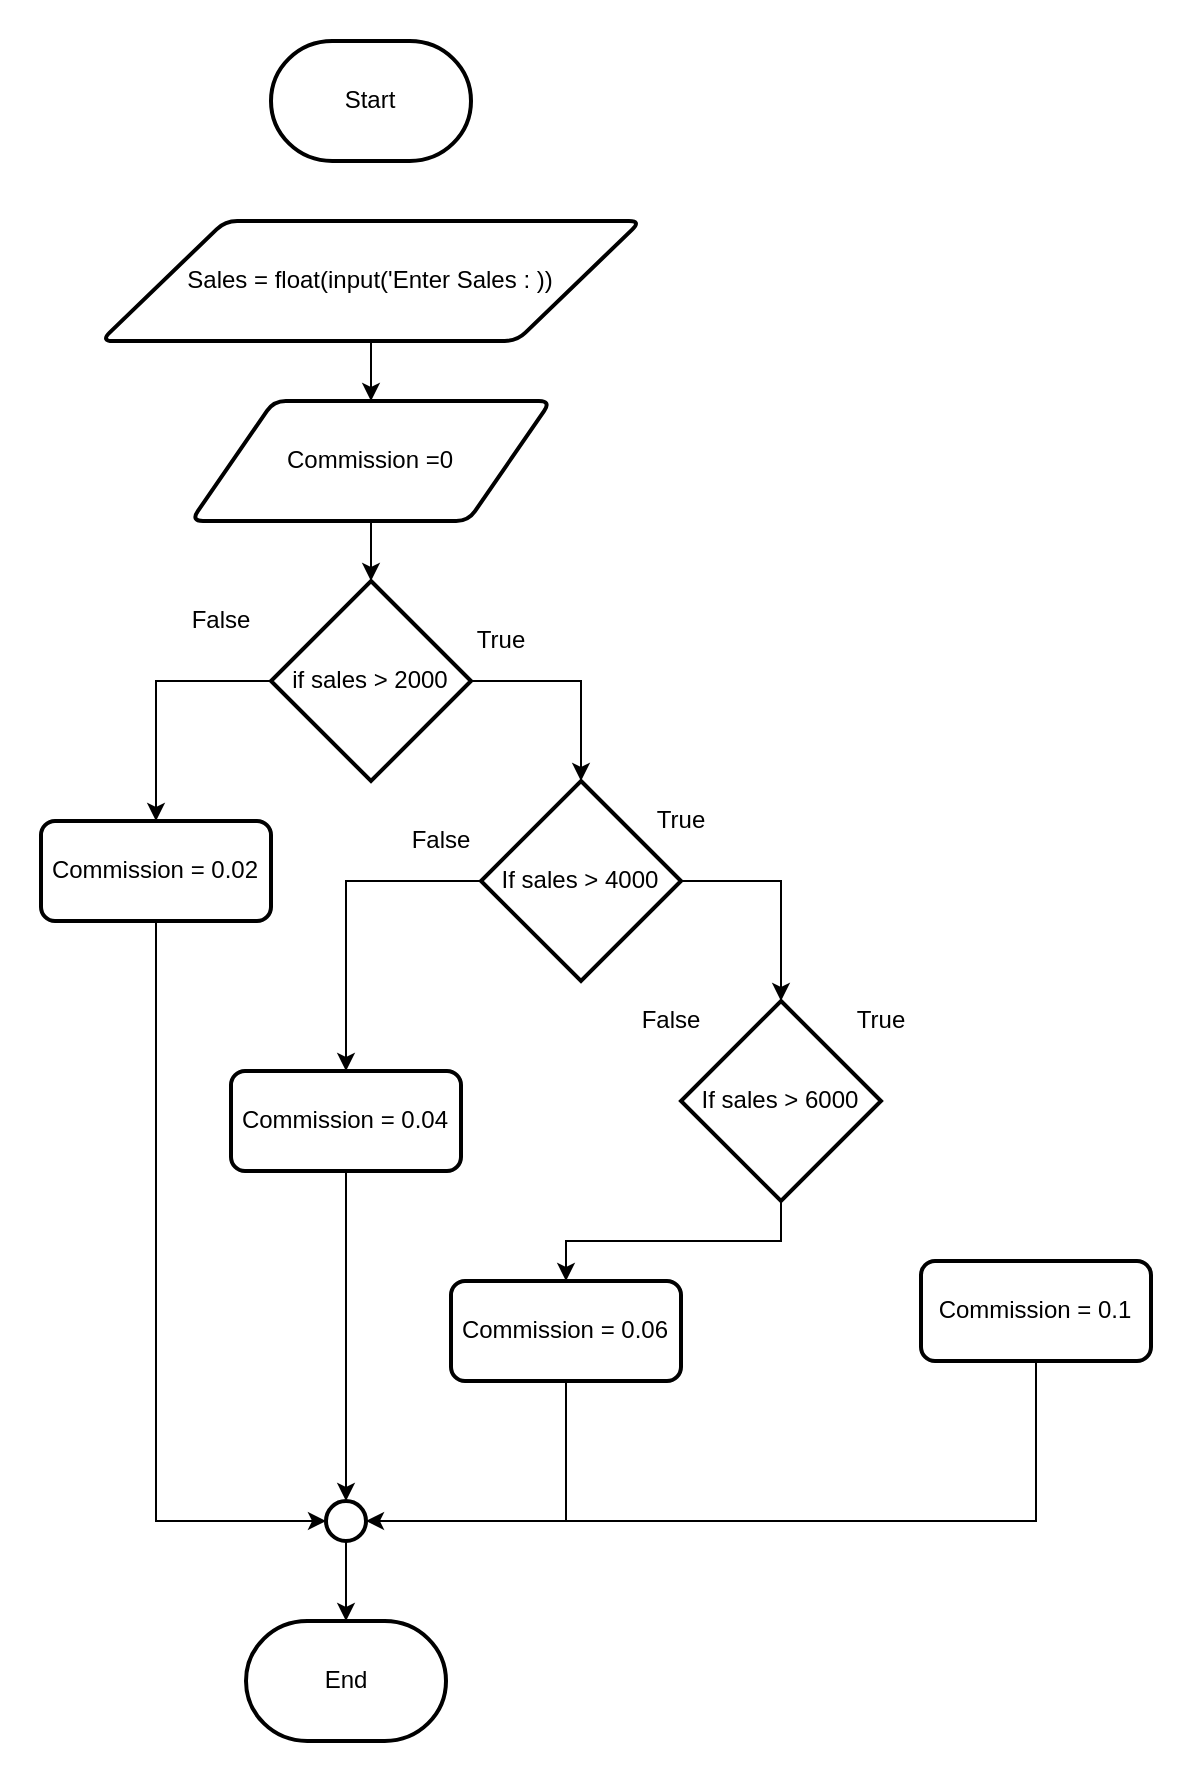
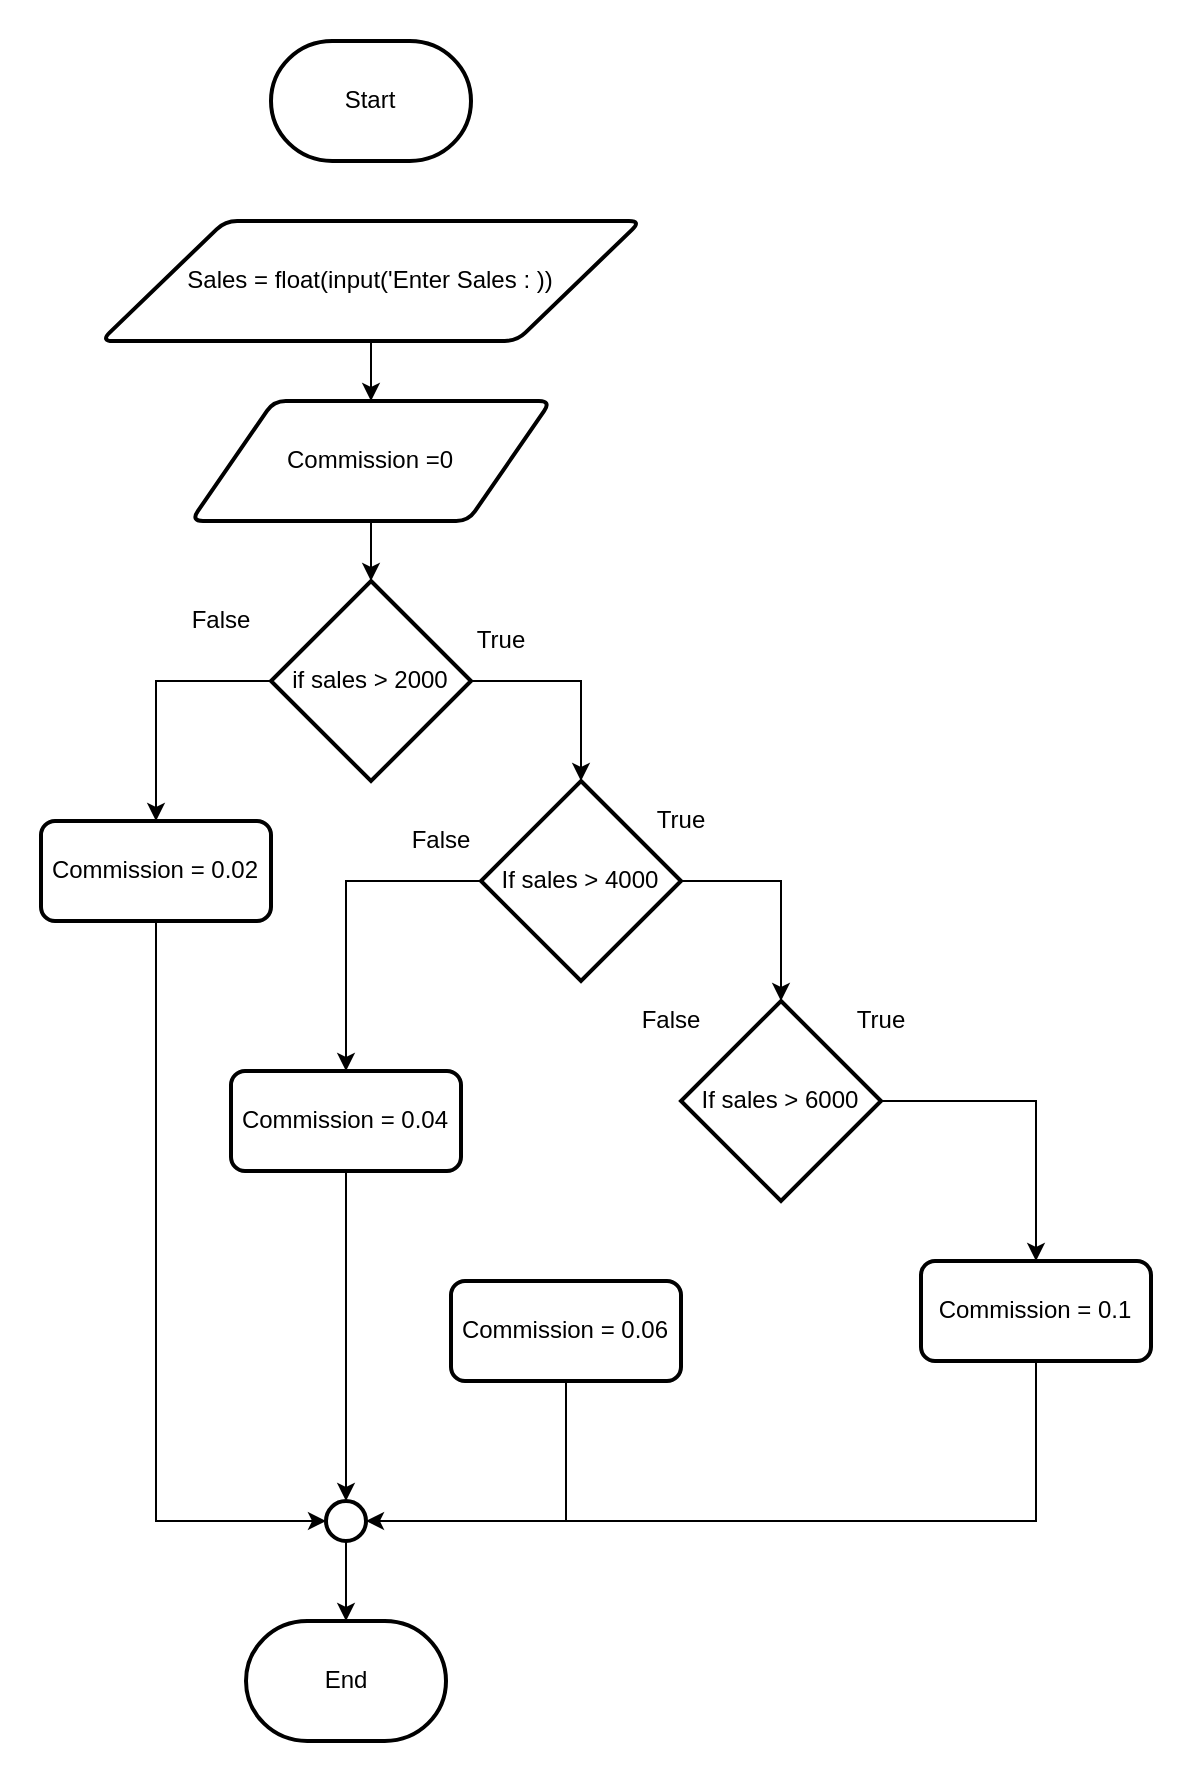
(680, 1241) -> (1032, 1101)
